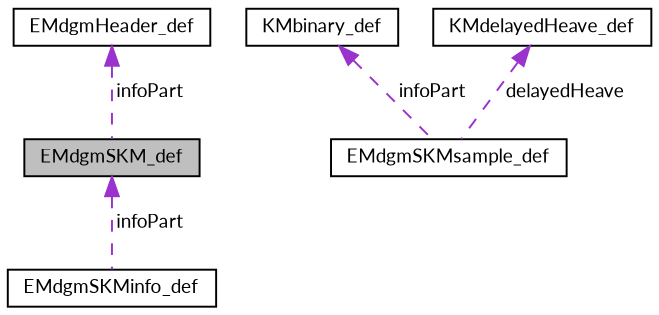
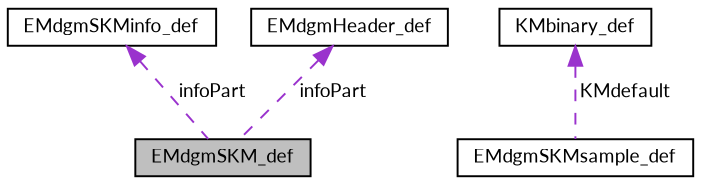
(542, 27) -> none
(430, 92) -> (623, 92)
(112, 233) -> (174, 100)
